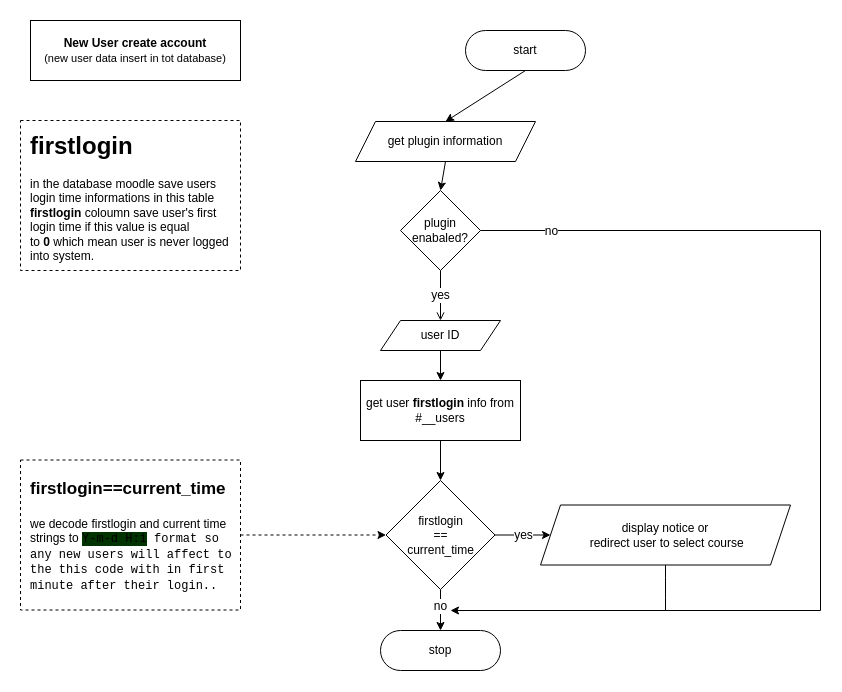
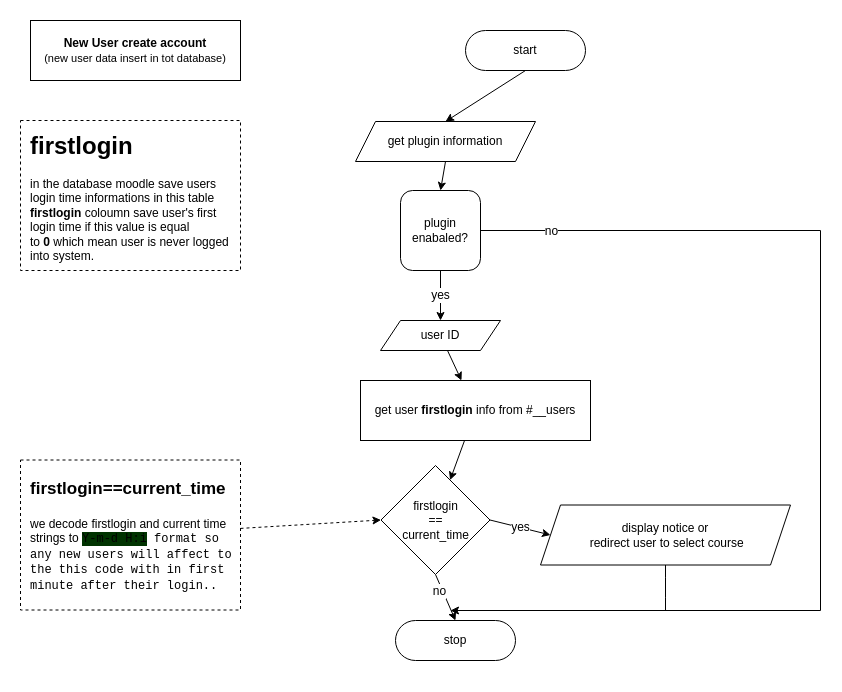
(441, 231) -> (441, 231)
(441, 314) -> (441, 312)
(441, 411) -> (476, 411)
(441, 535) -> (436, 520)
(441, 651) -> (456, 641)
